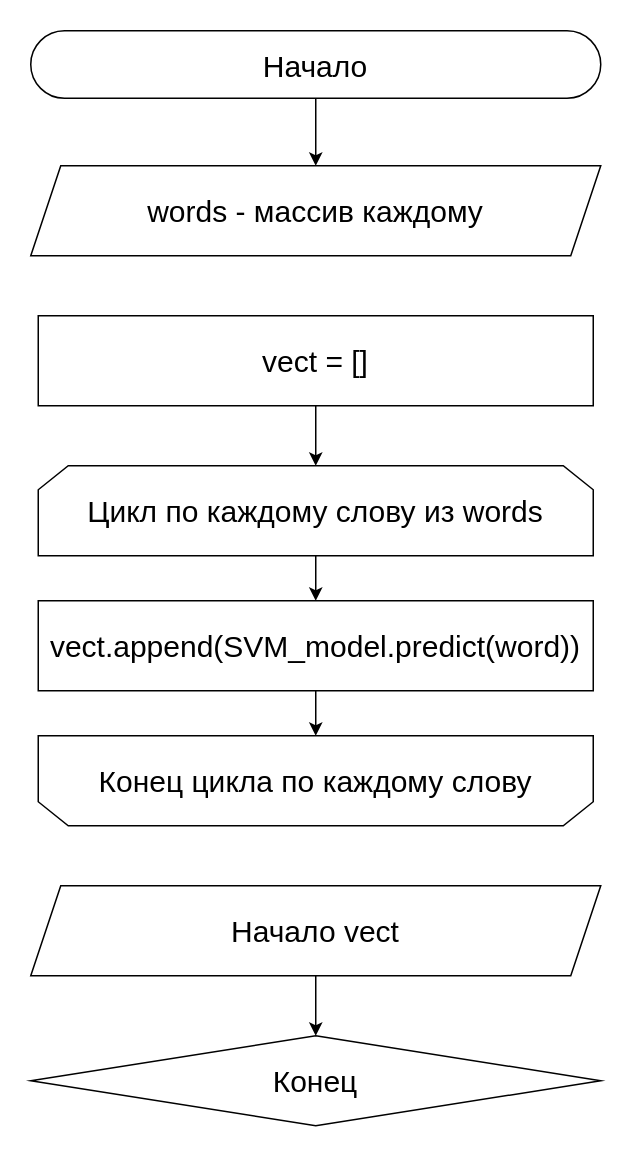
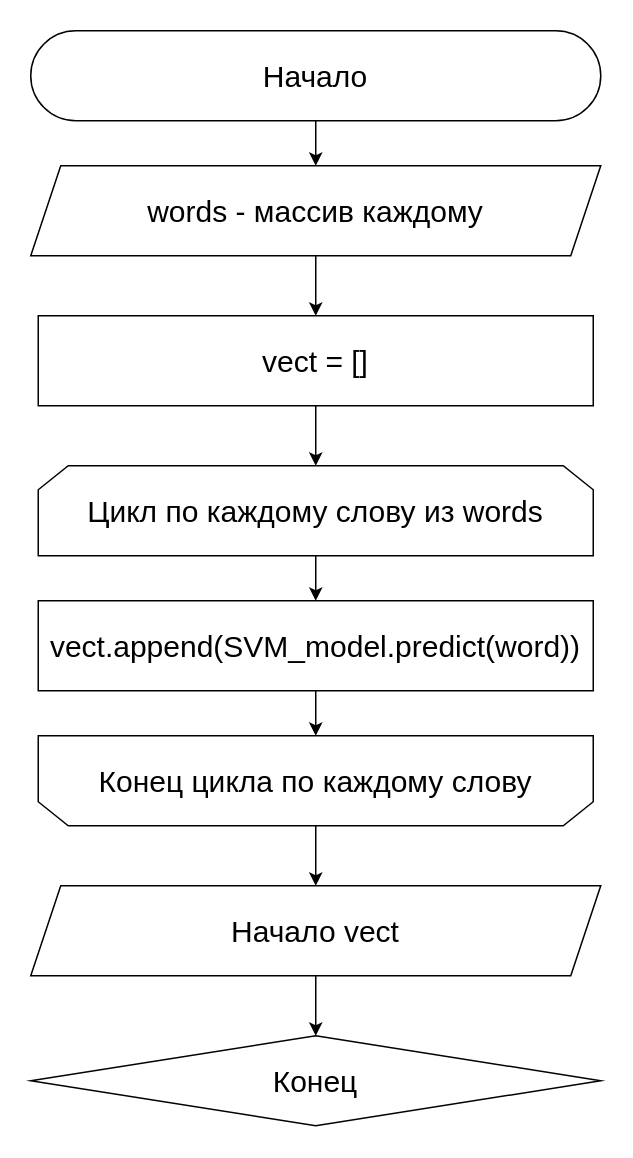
(316, 65) -> (316, 76)
none -> (316, 281)
none -> (316, 851)
